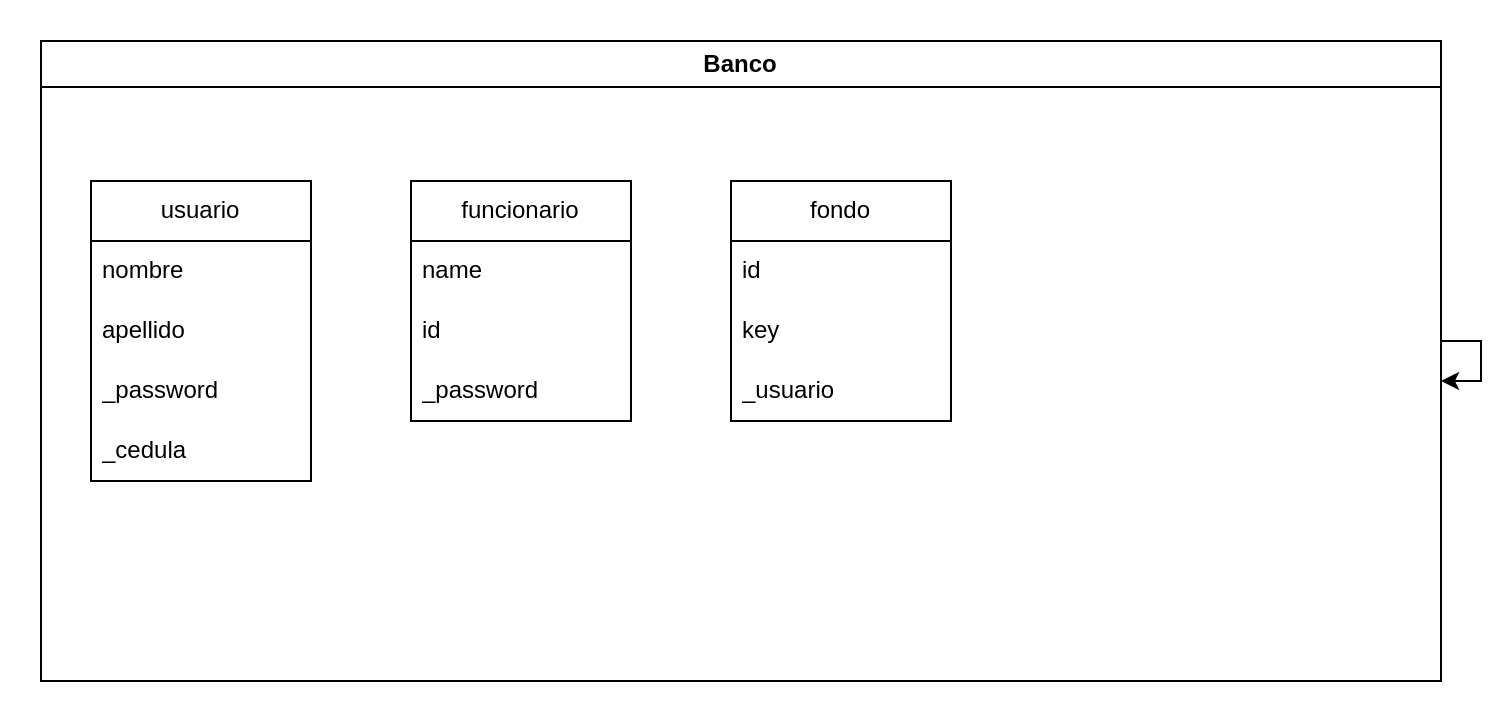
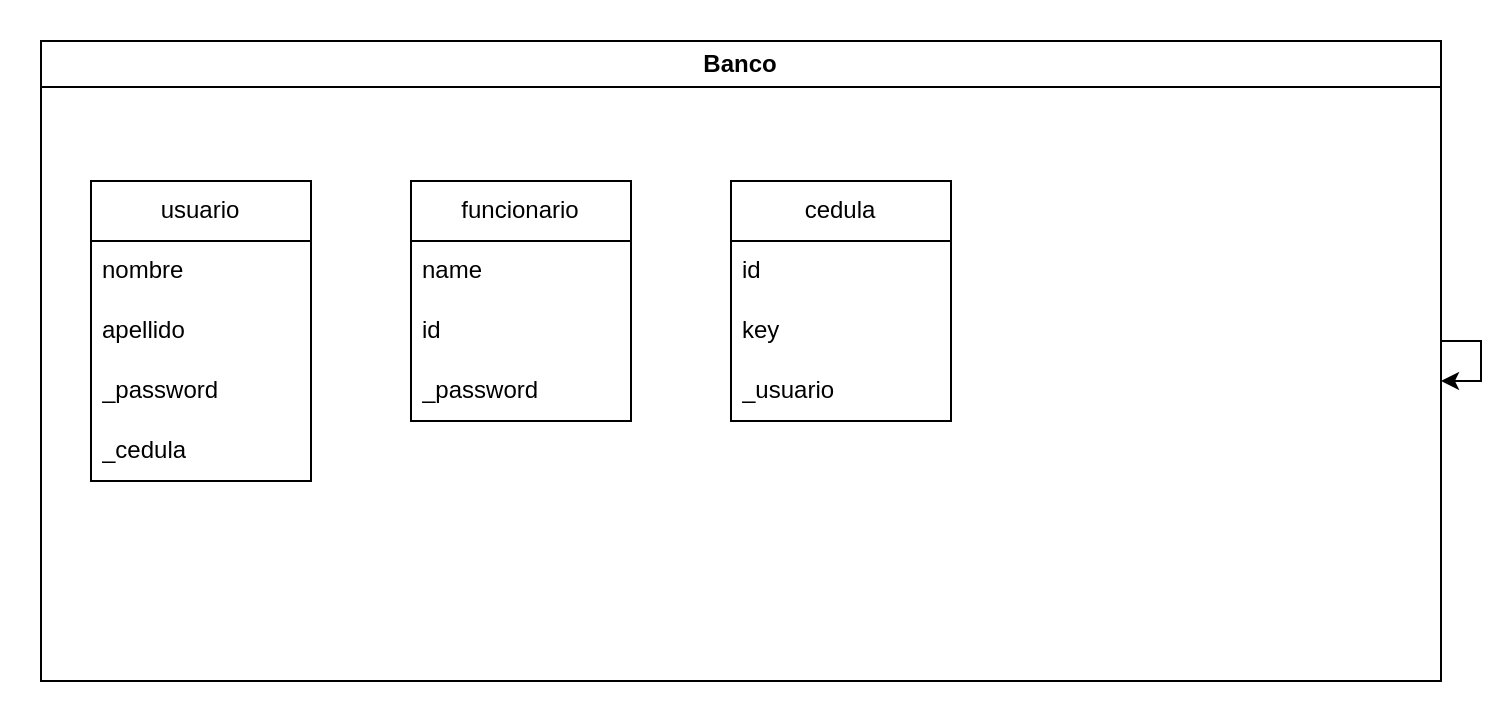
(841, 211) -> (841, 211)
